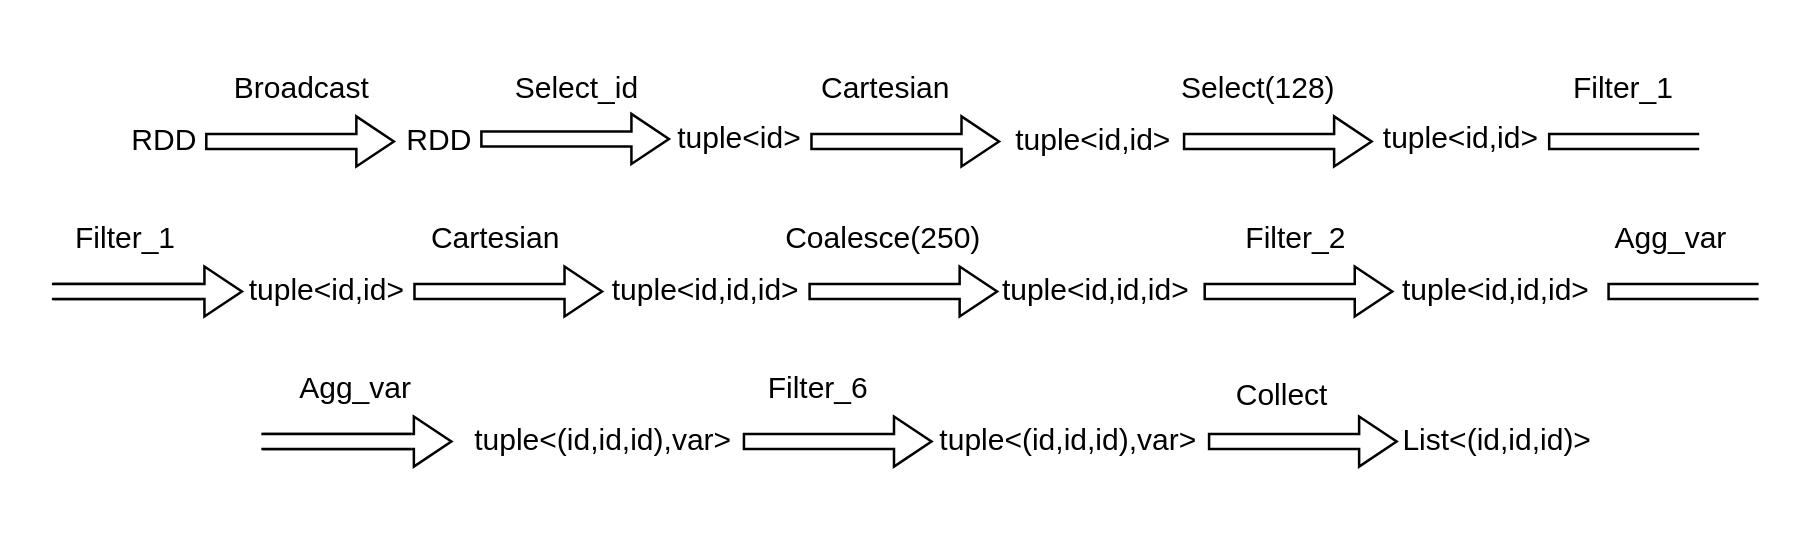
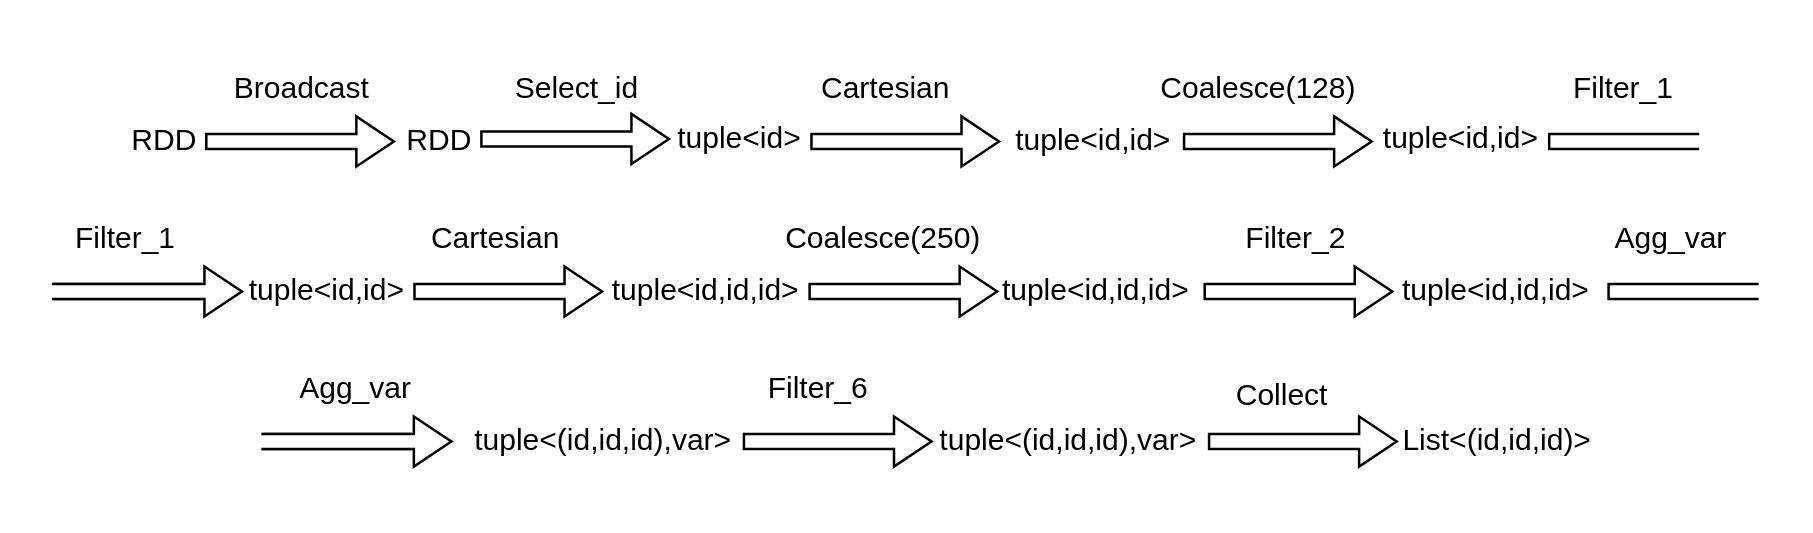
(1259, 89) -> (1259, 89)
